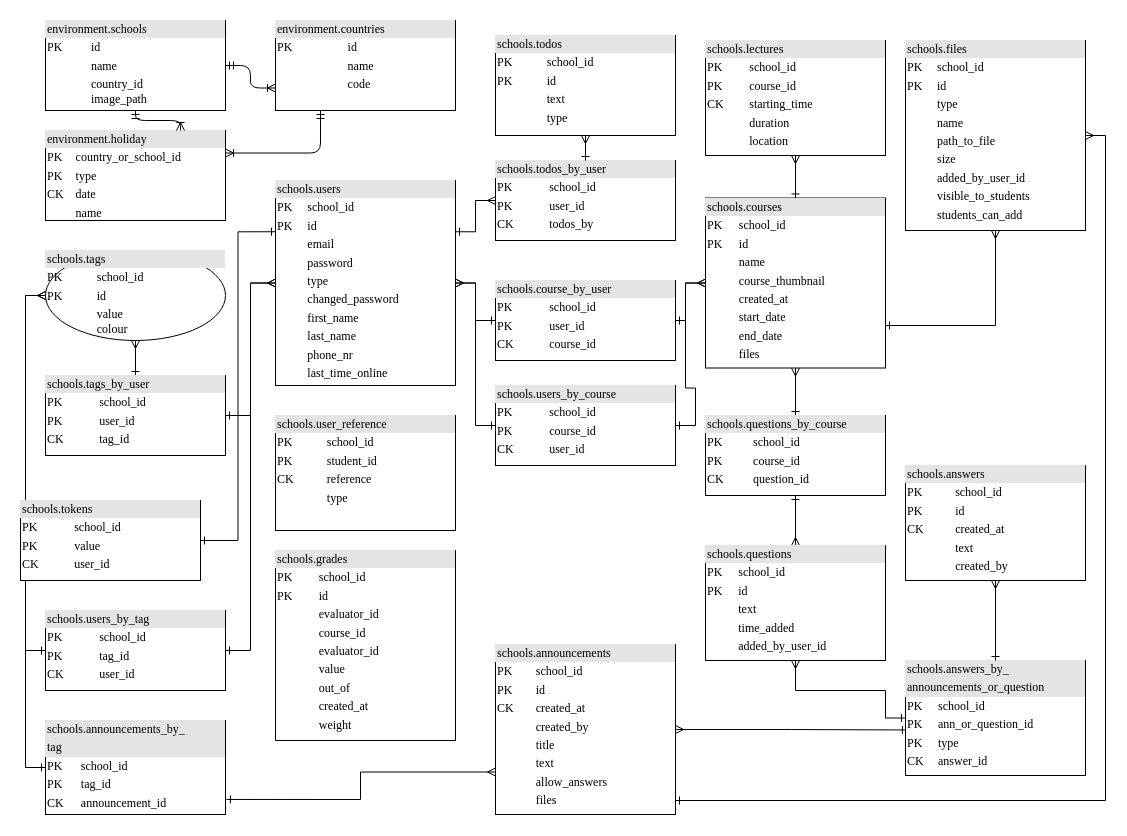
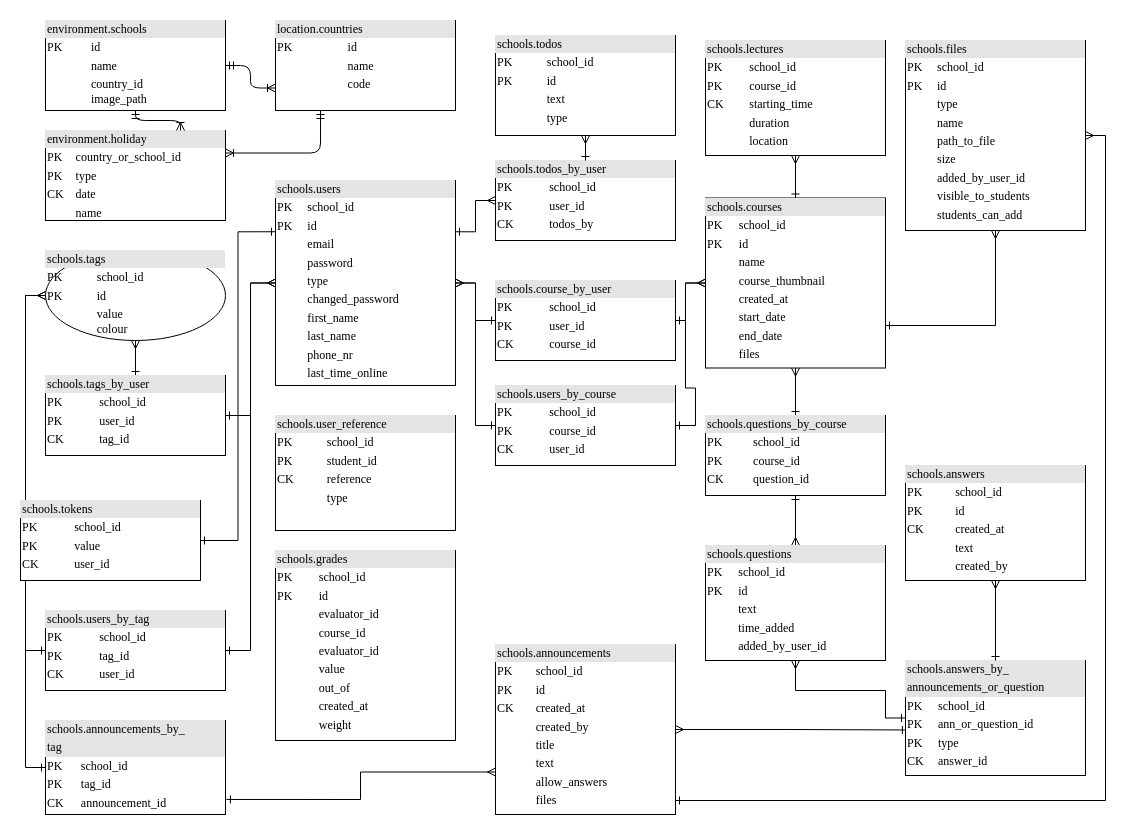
(341, 49) -> (330, 49)
